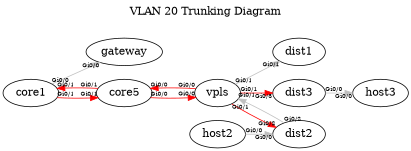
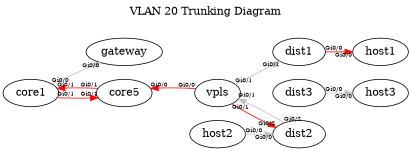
none -> (381, 52)
(253, 93) -> none
(169, 98) -> none
